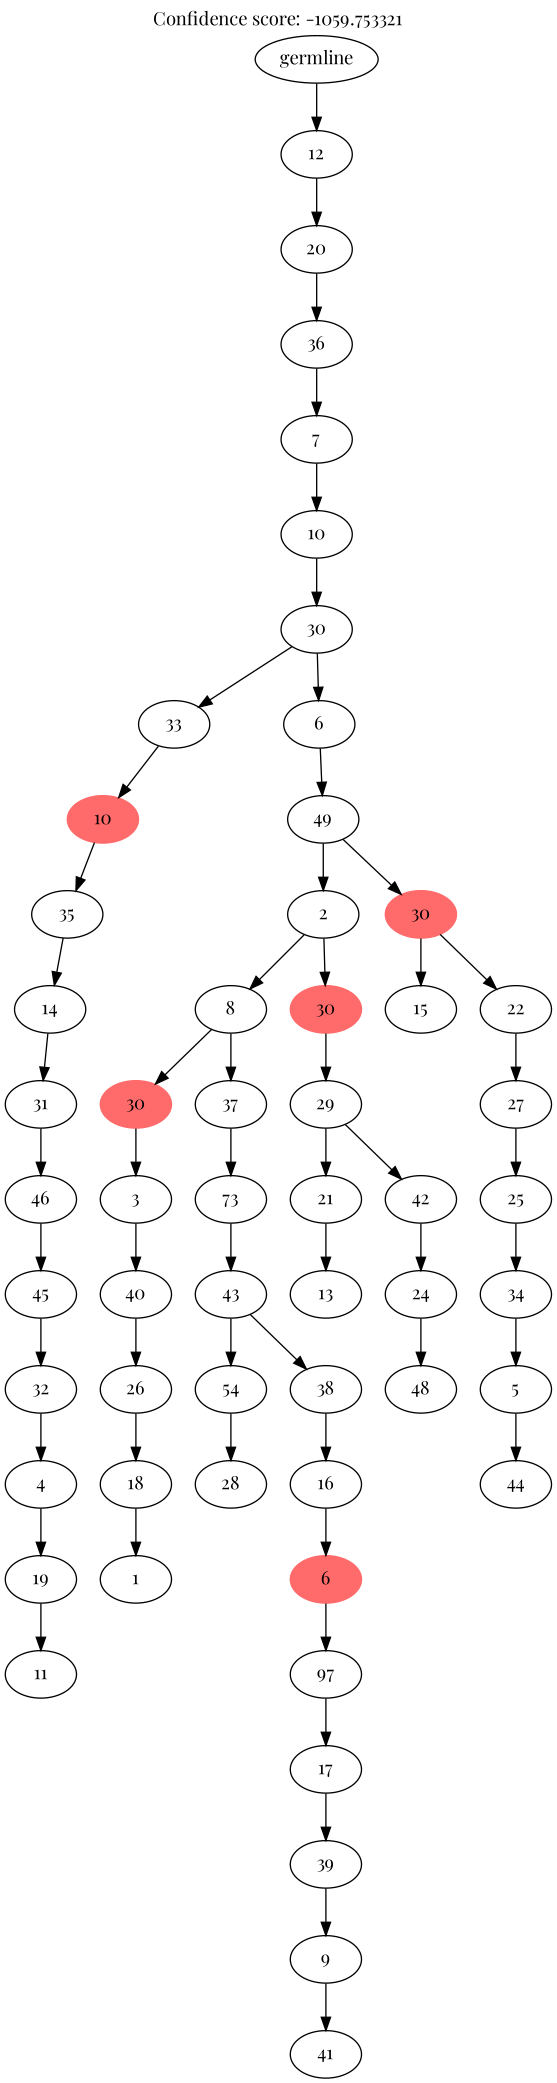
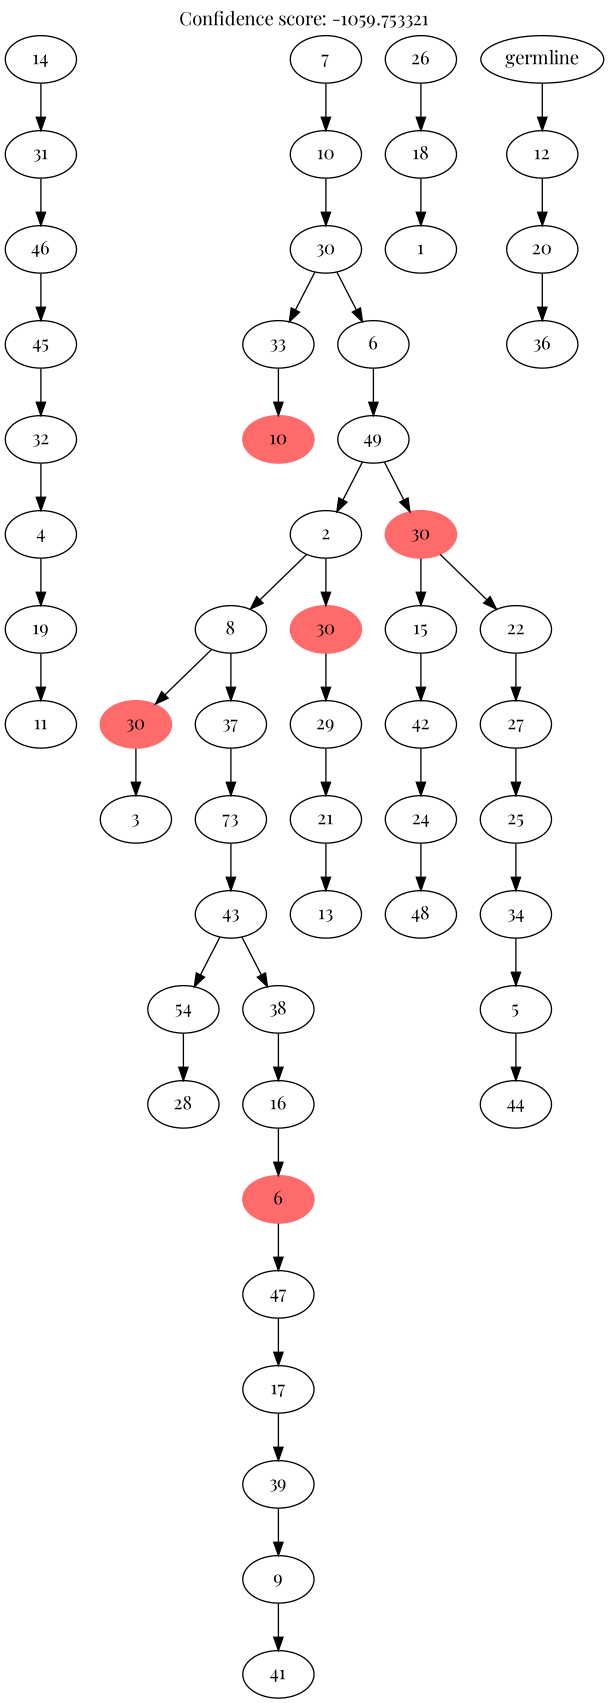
(317, 385) -> none
(67, 914) -> none
(369, 1147) -> (421, 670)
(136, 1294) -> none
(326, 1674) -> (278, 1294)
